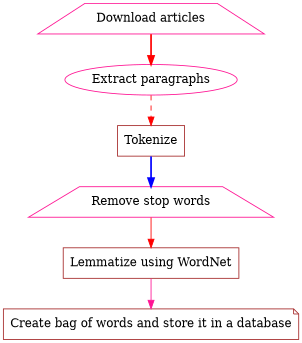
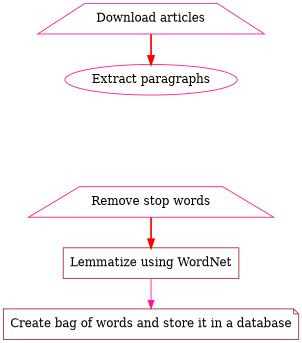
(151, 141) -> none
(151, 228) -> (151, 228)
